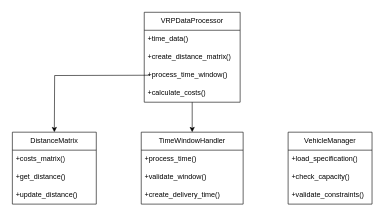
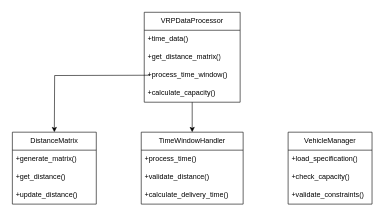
(193, 57) -> (190, 57)
(182, 93) -> (187, 93)
(45, 159) -> (51, 159)
(178, 177) -> (182, 177)
(188, 195) -> (193, 195)
